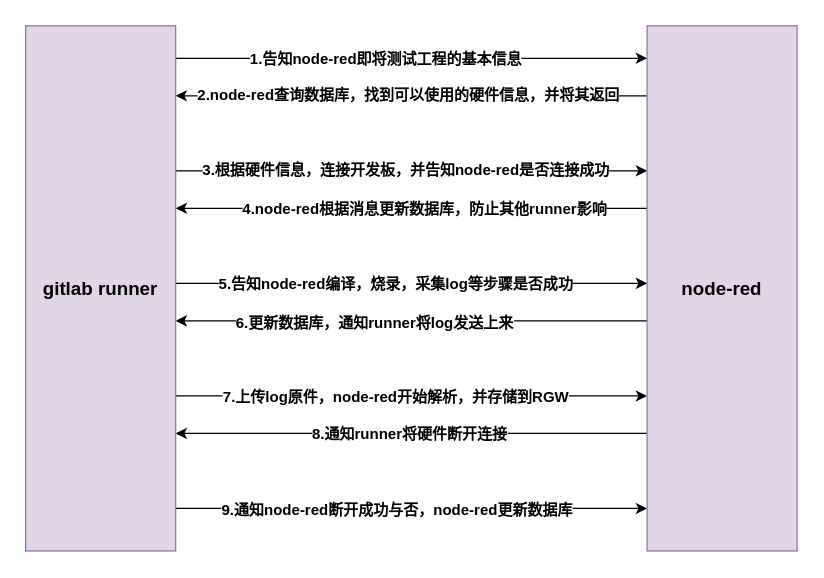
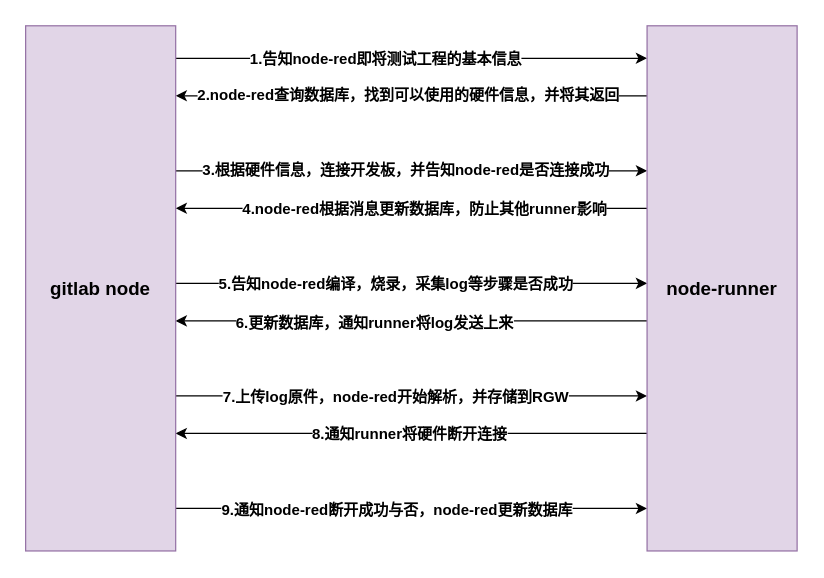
(101, 288) -> (101, 288)
(722, 288) -> (722, 288)
